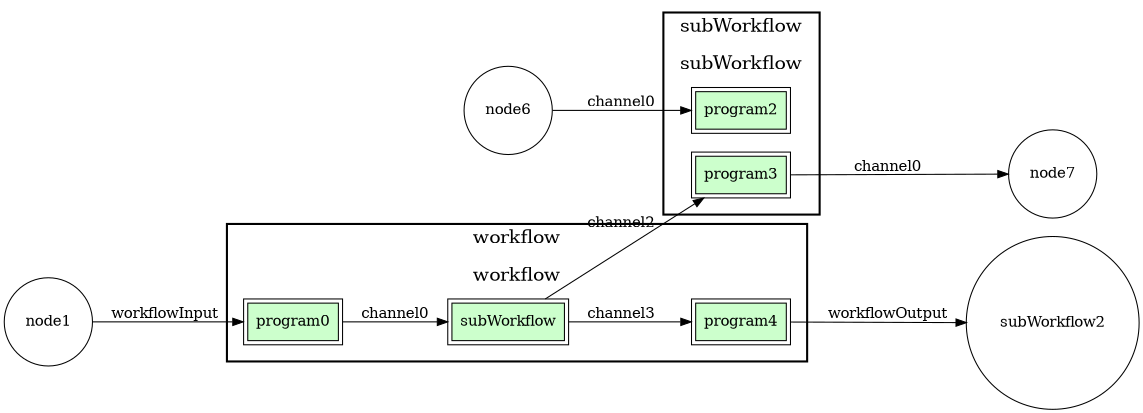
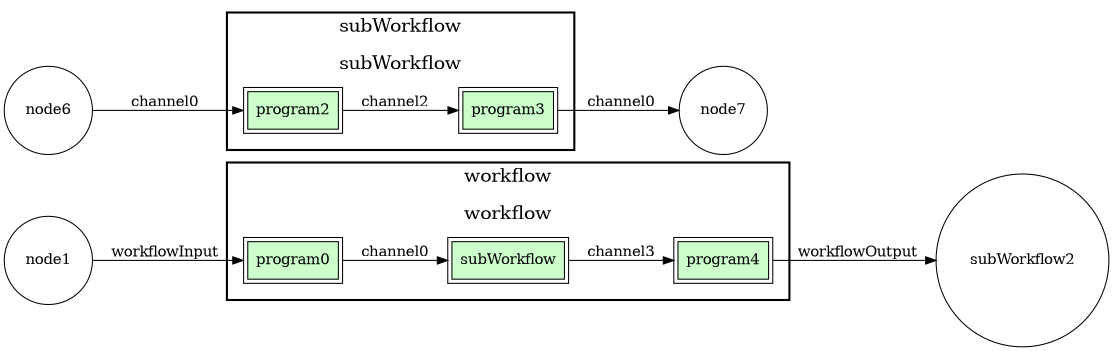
(620, 251) -> (395, 110)
